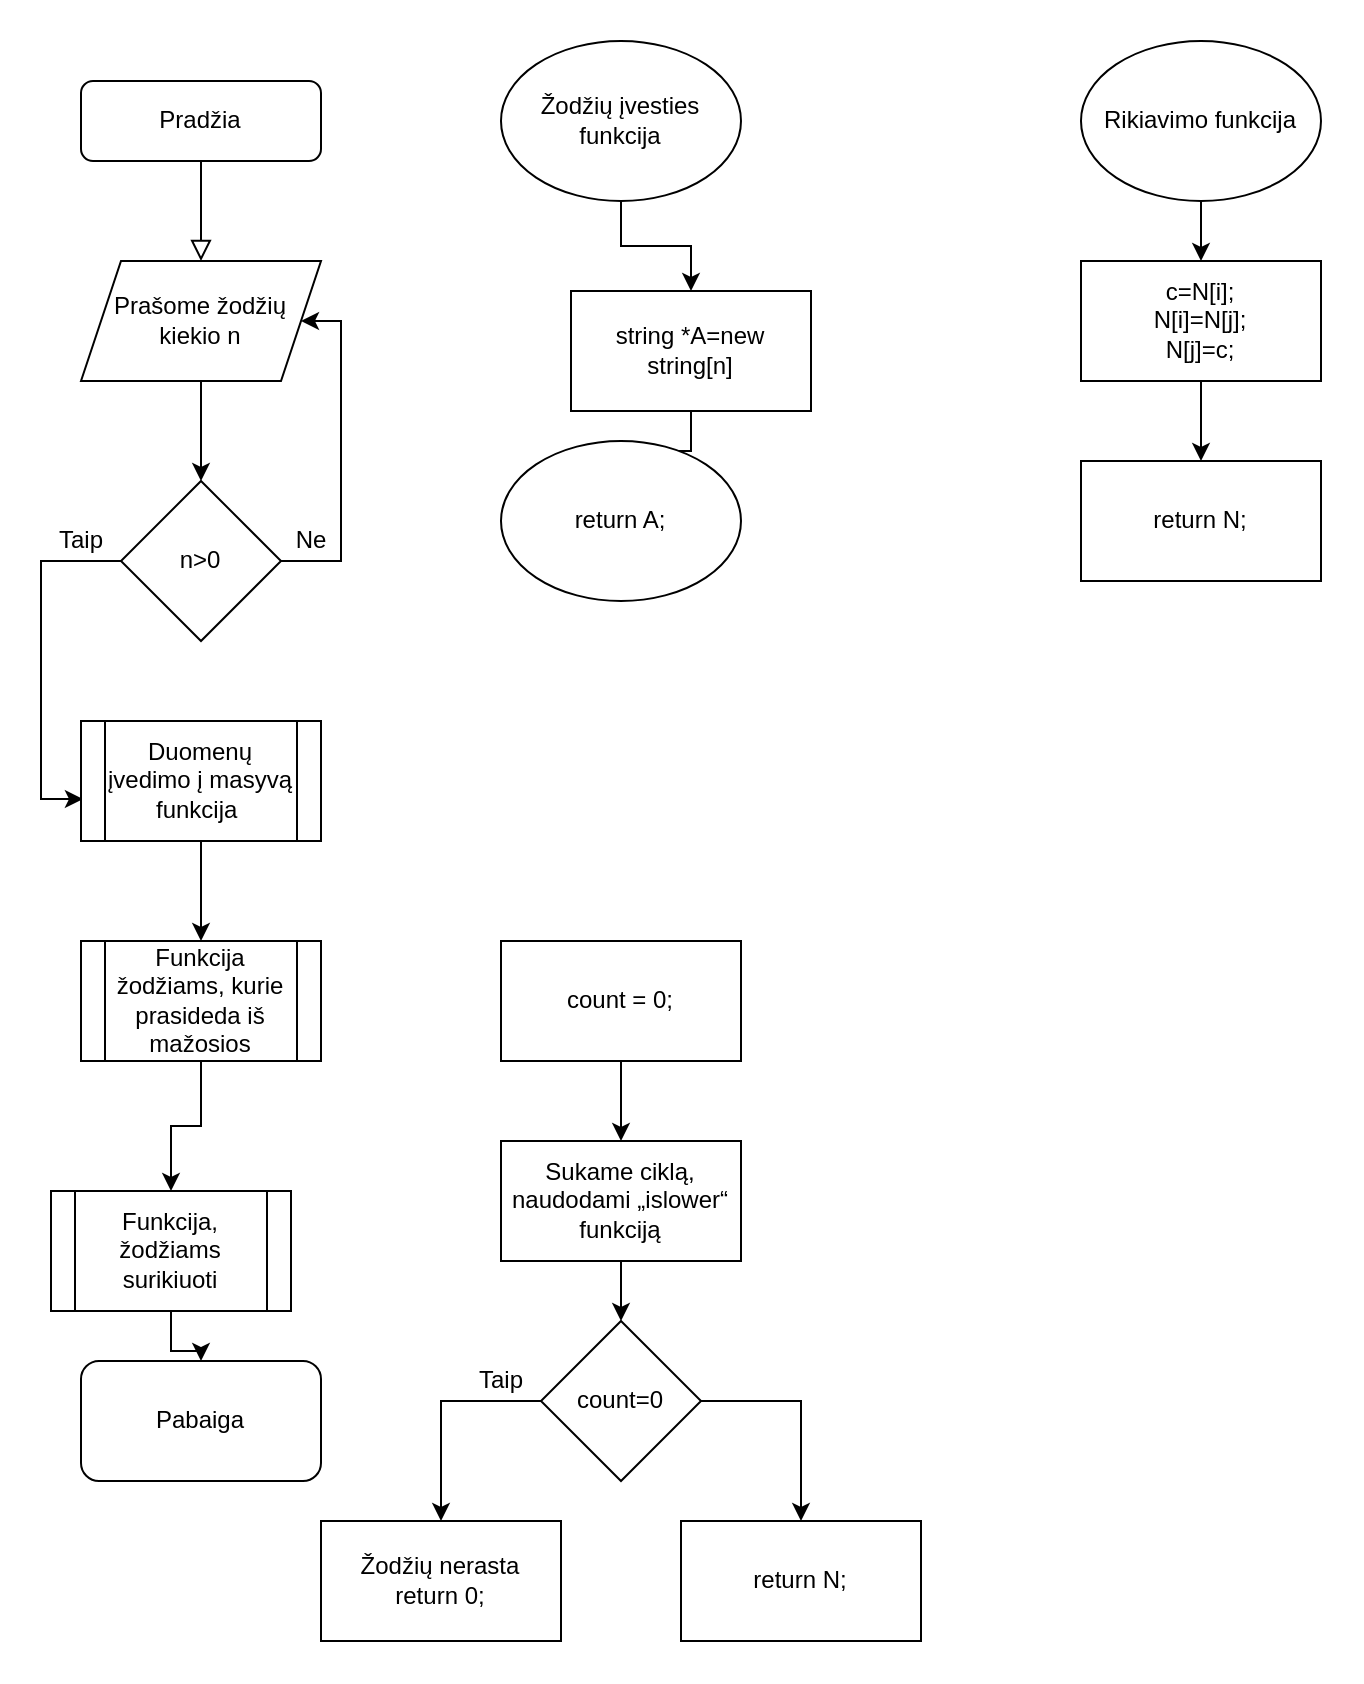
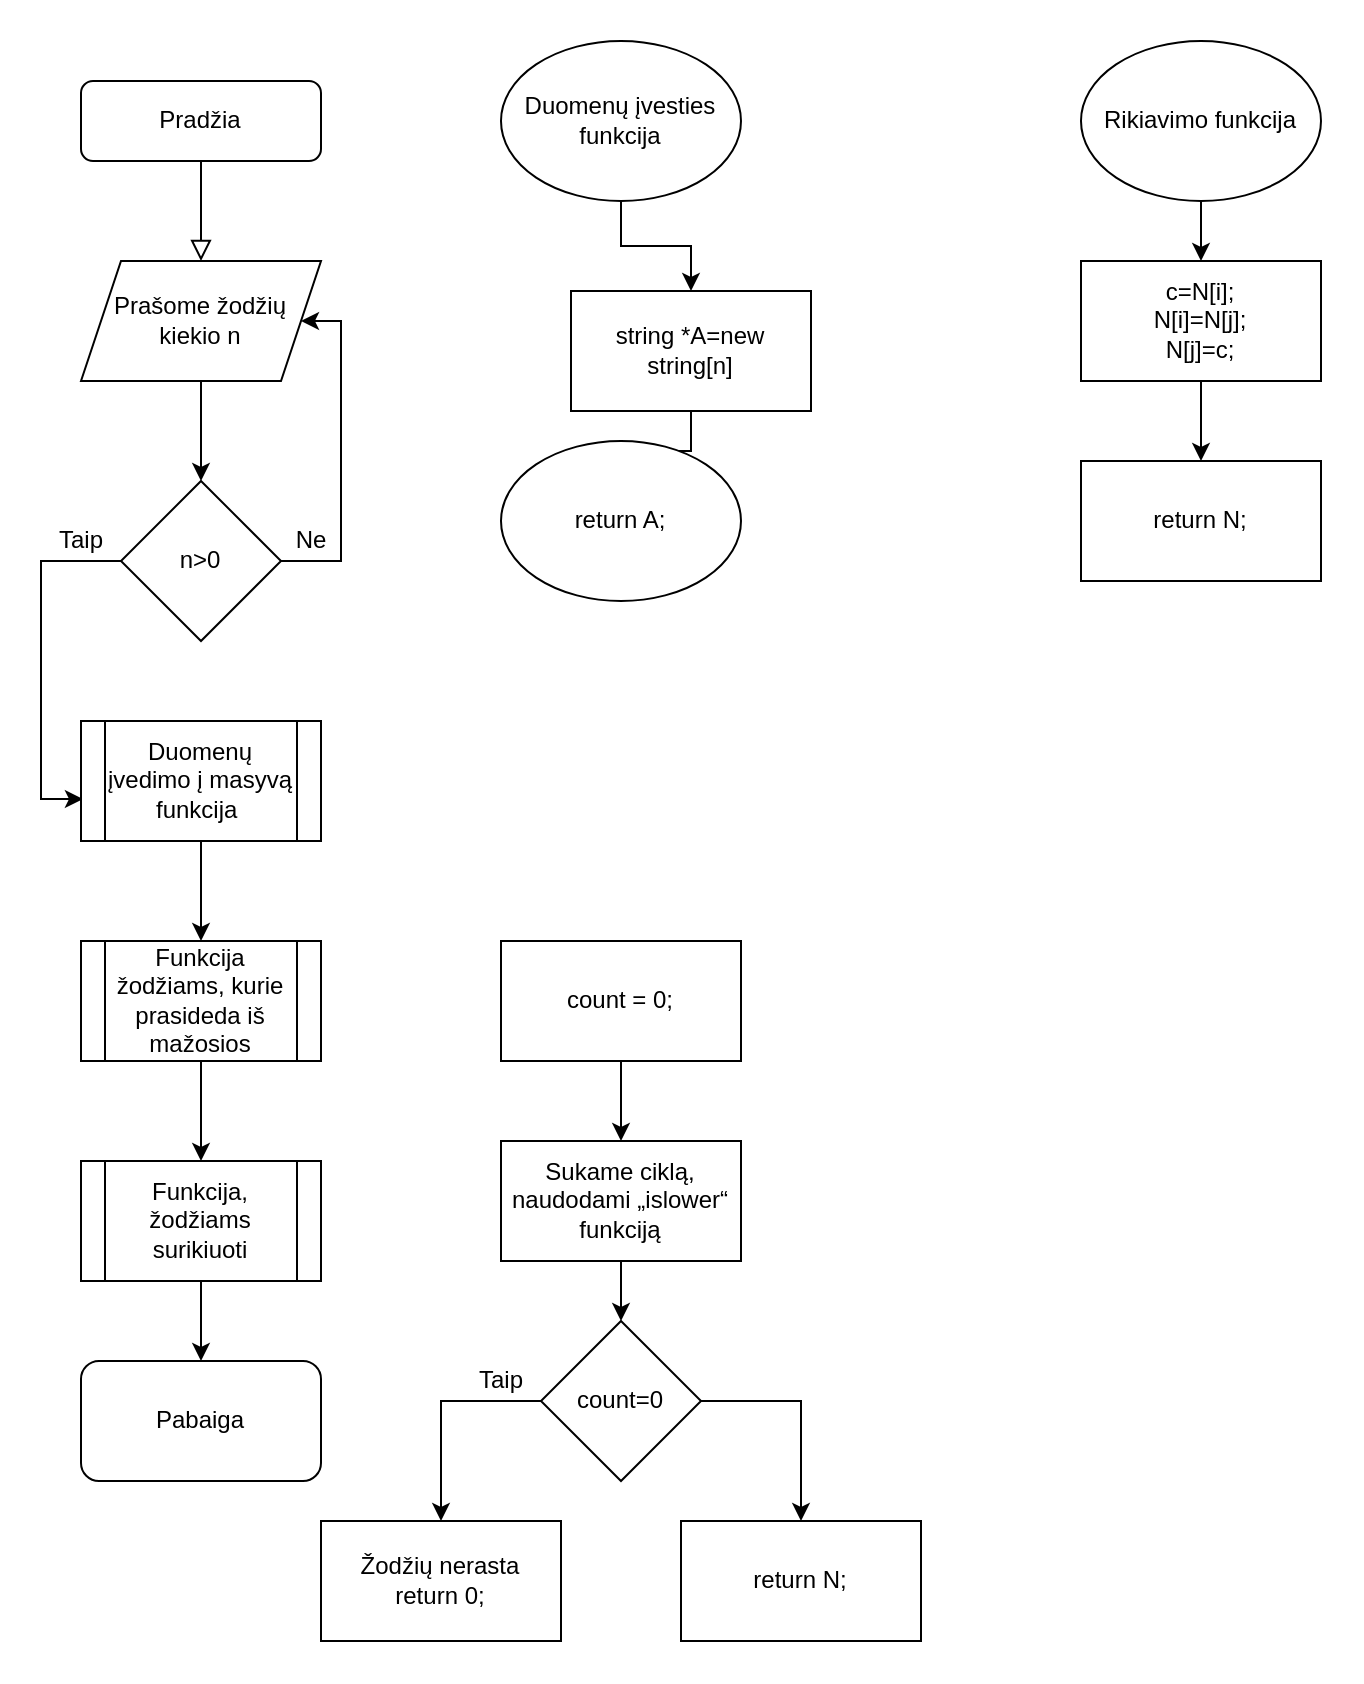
(621, 121) -> (621, 121)
(171, 1251) -> (201, 1221)
